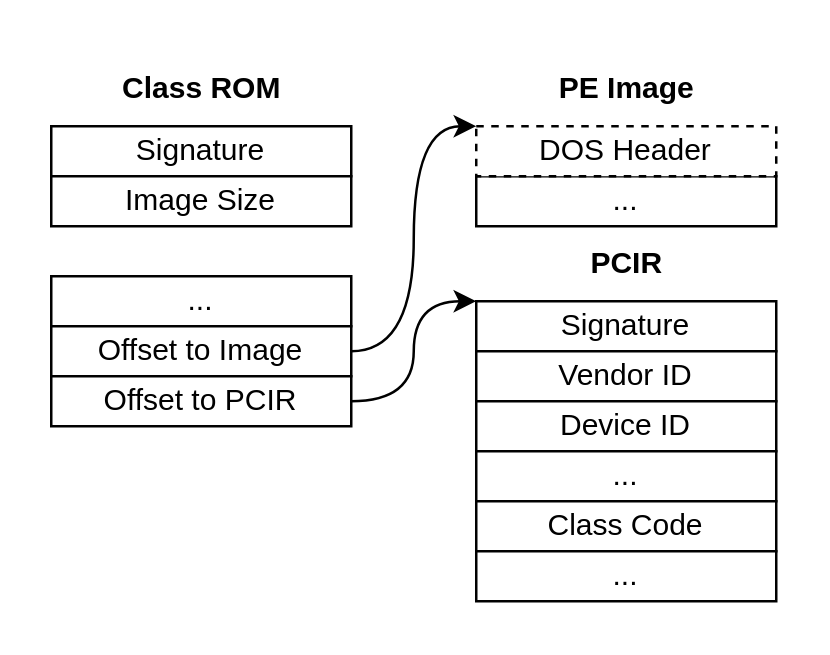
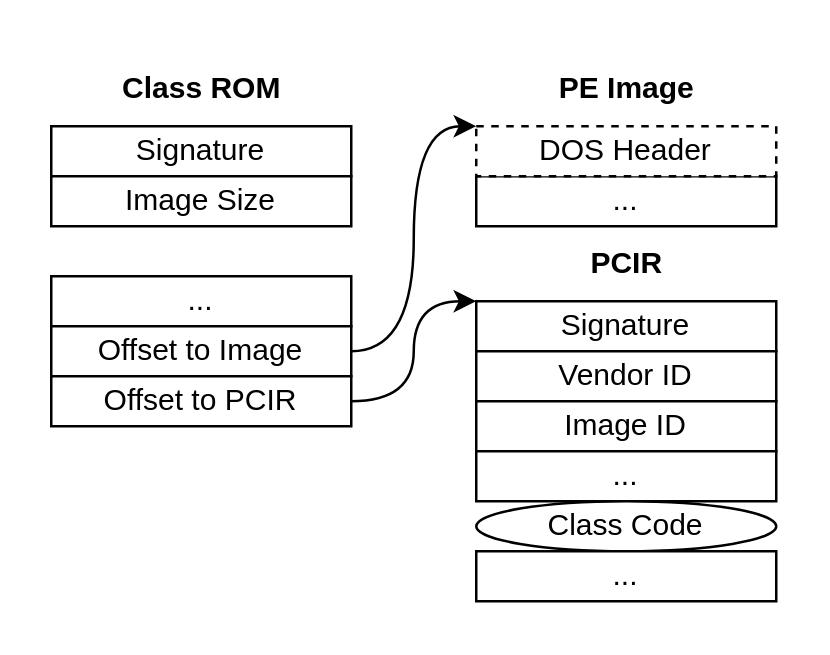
(626, 426) -> (626, 426)
(626, 526) -> (626, 526)
